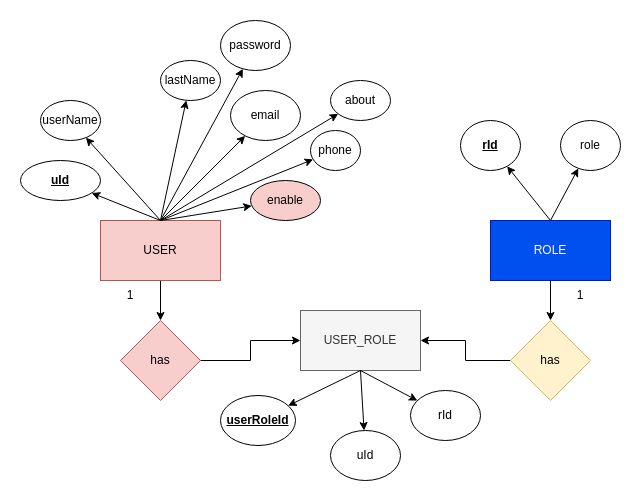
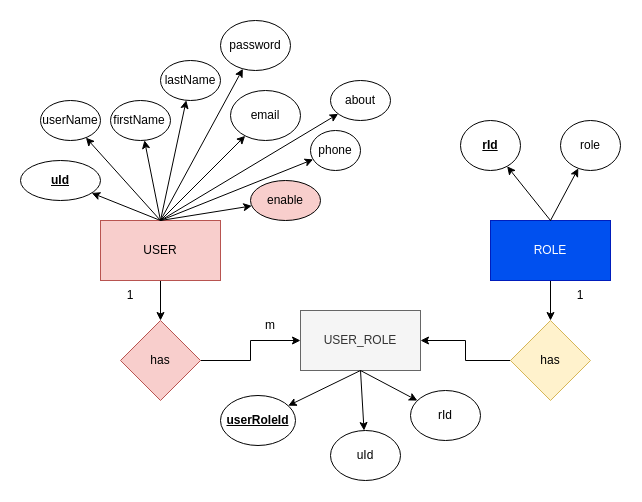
none -> (141, 121)
none -> (153, 181)
none -> (271, 326)
